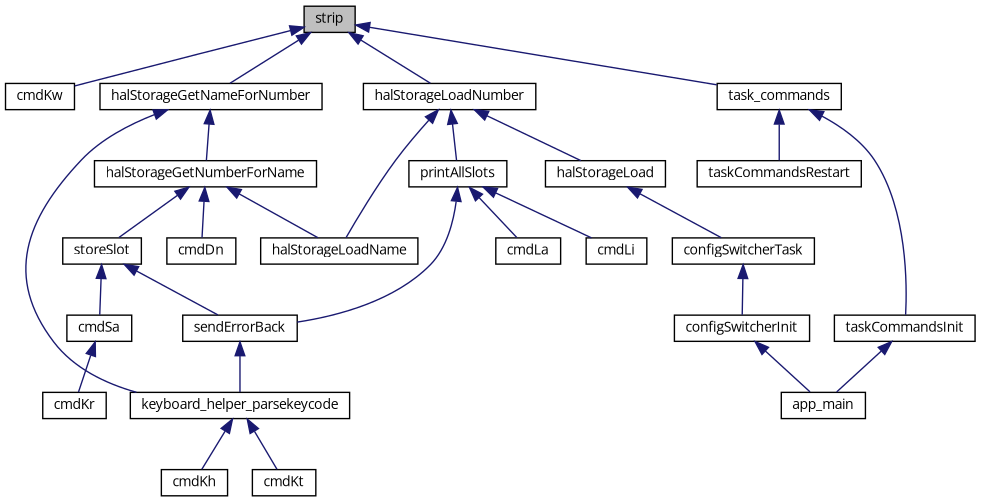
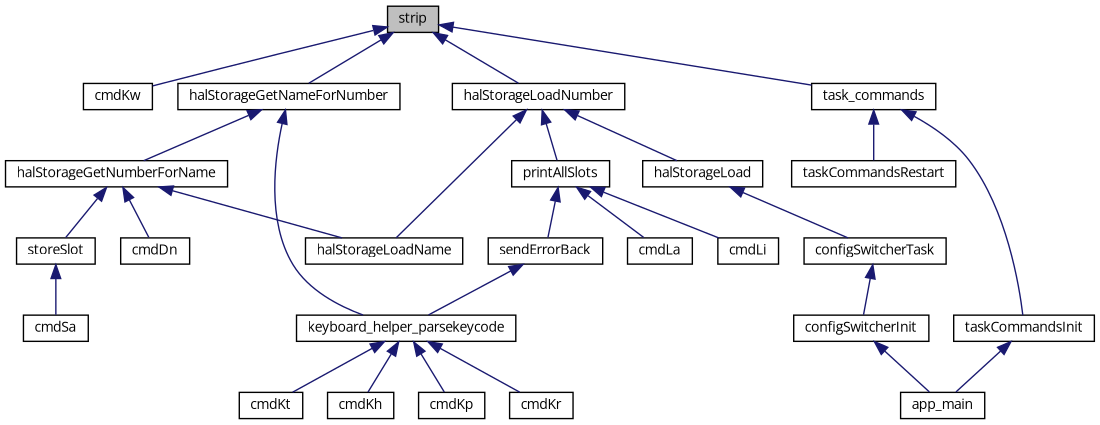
(177, 293) -> none
(83, 379) -> (480, 370)
none -> (452, 405)
